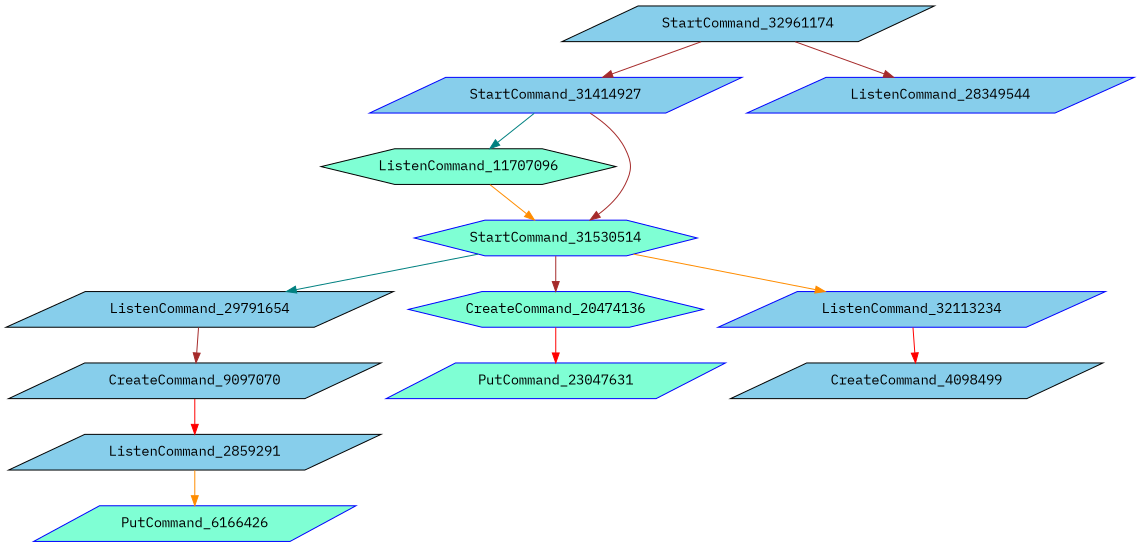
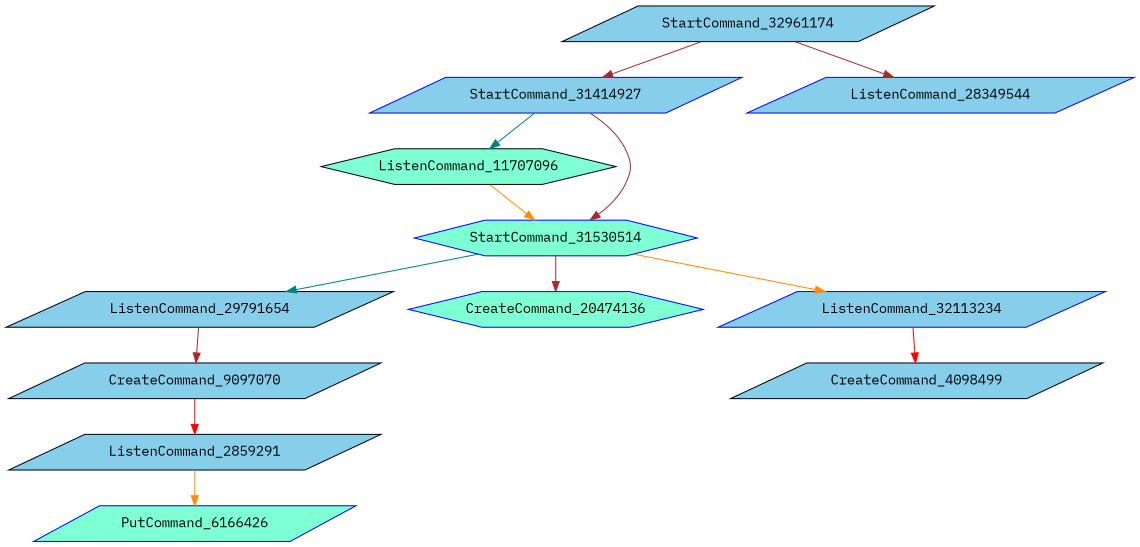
(556, 381) -> none
